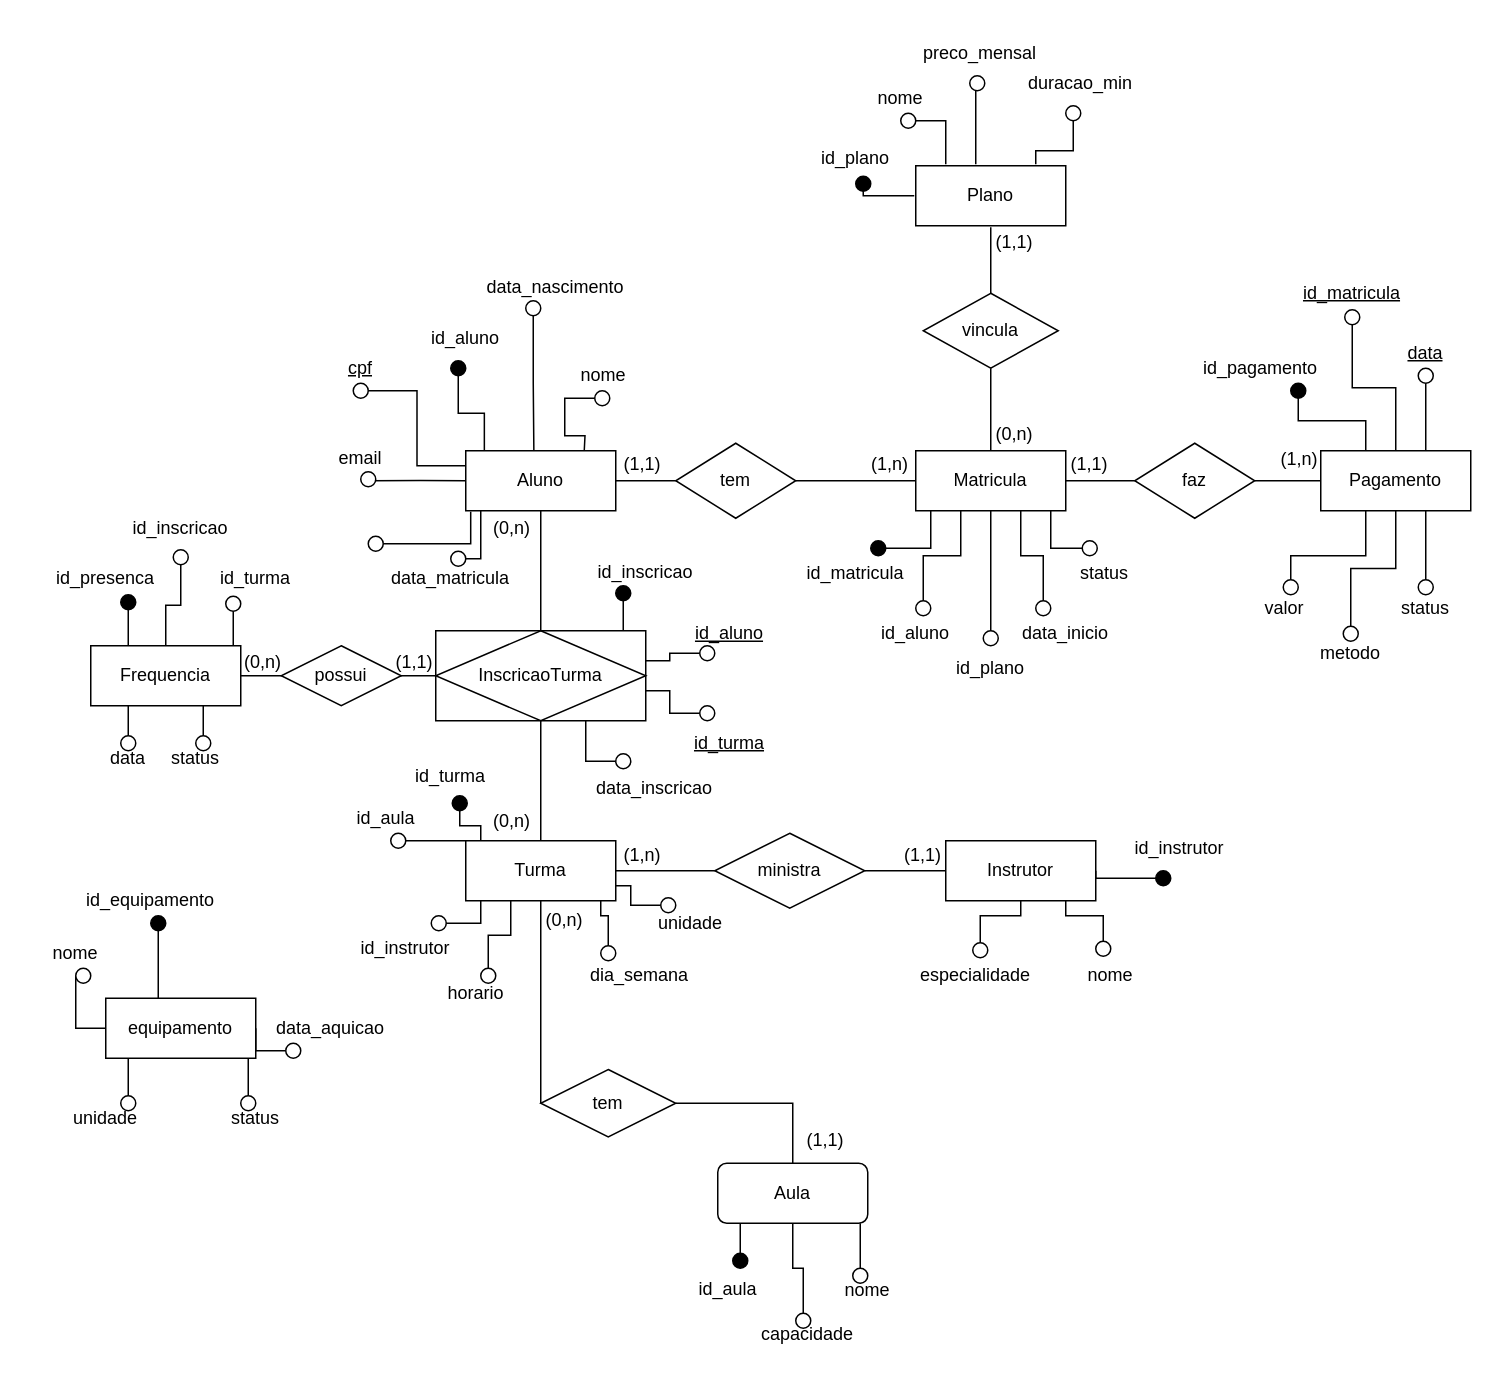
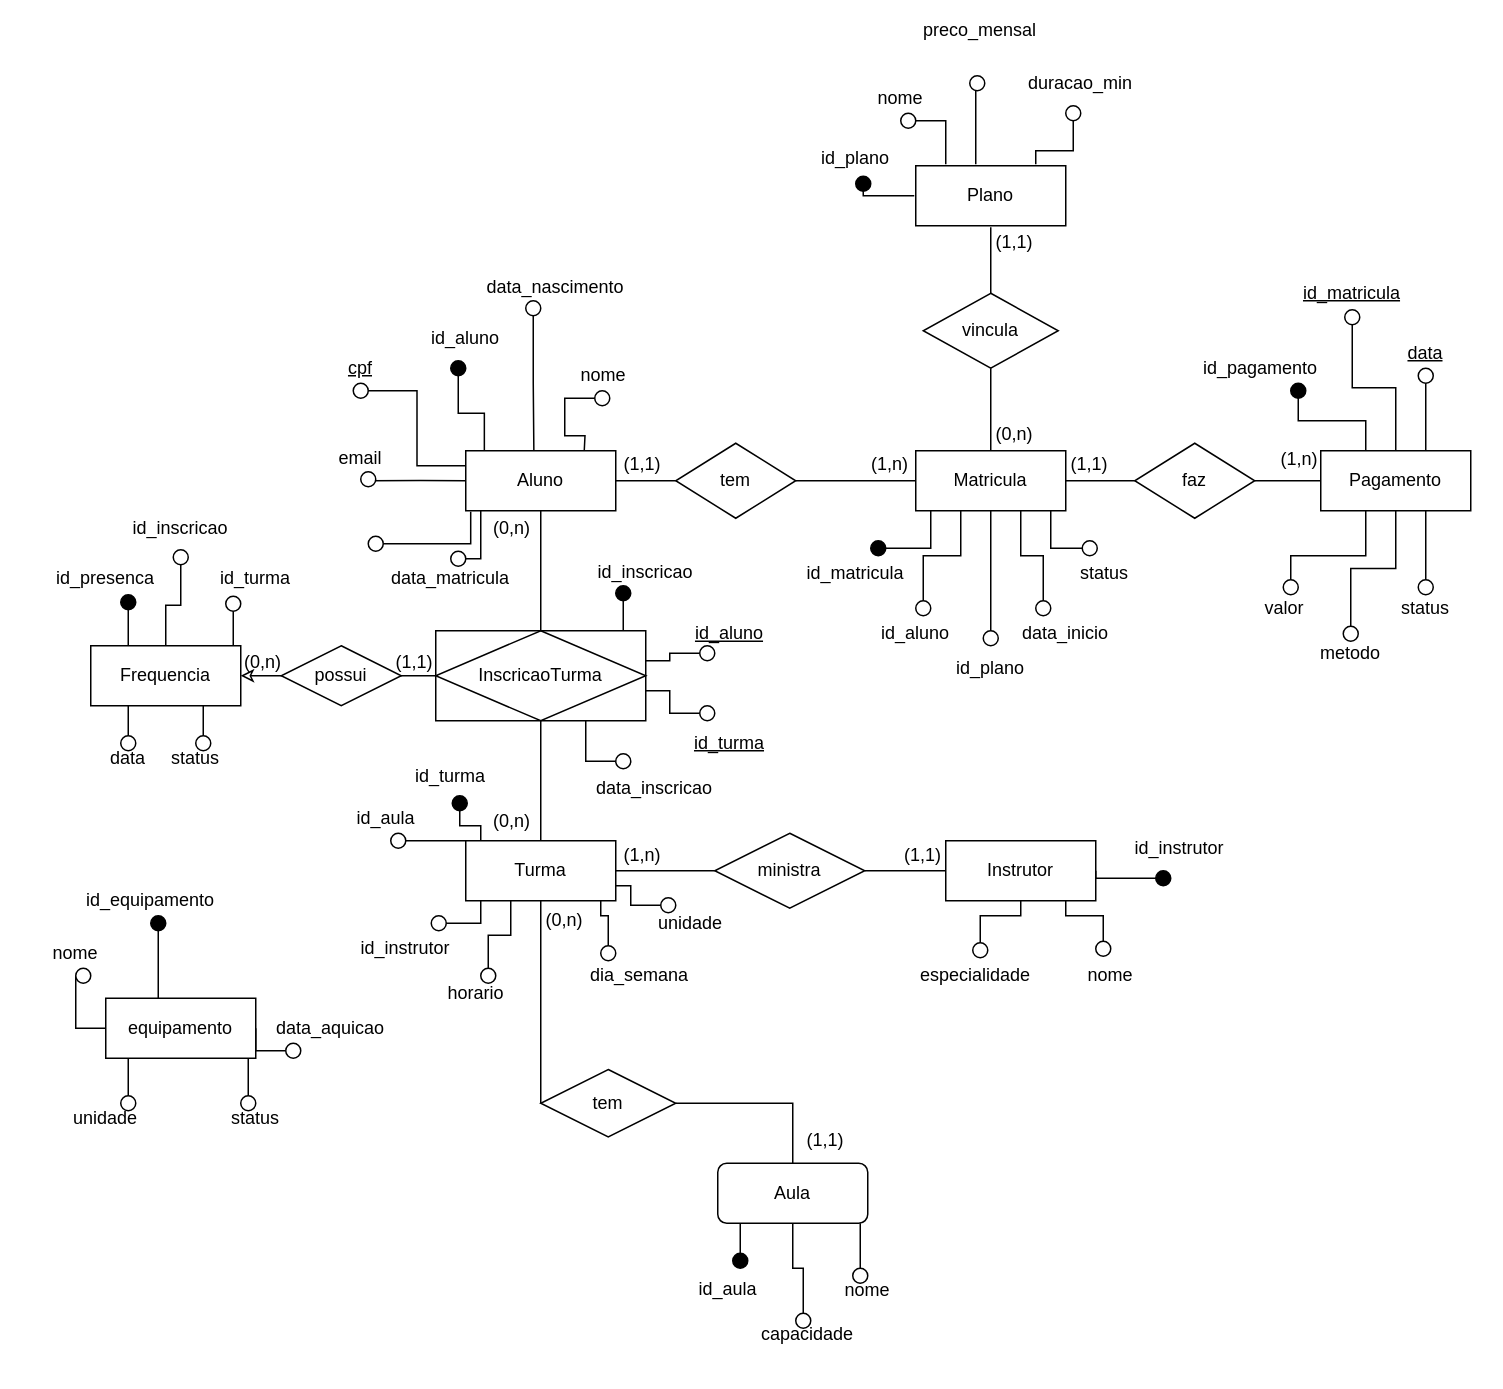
(980, 53) -> (980, 31)
(247, 676) -> (252, 676)
